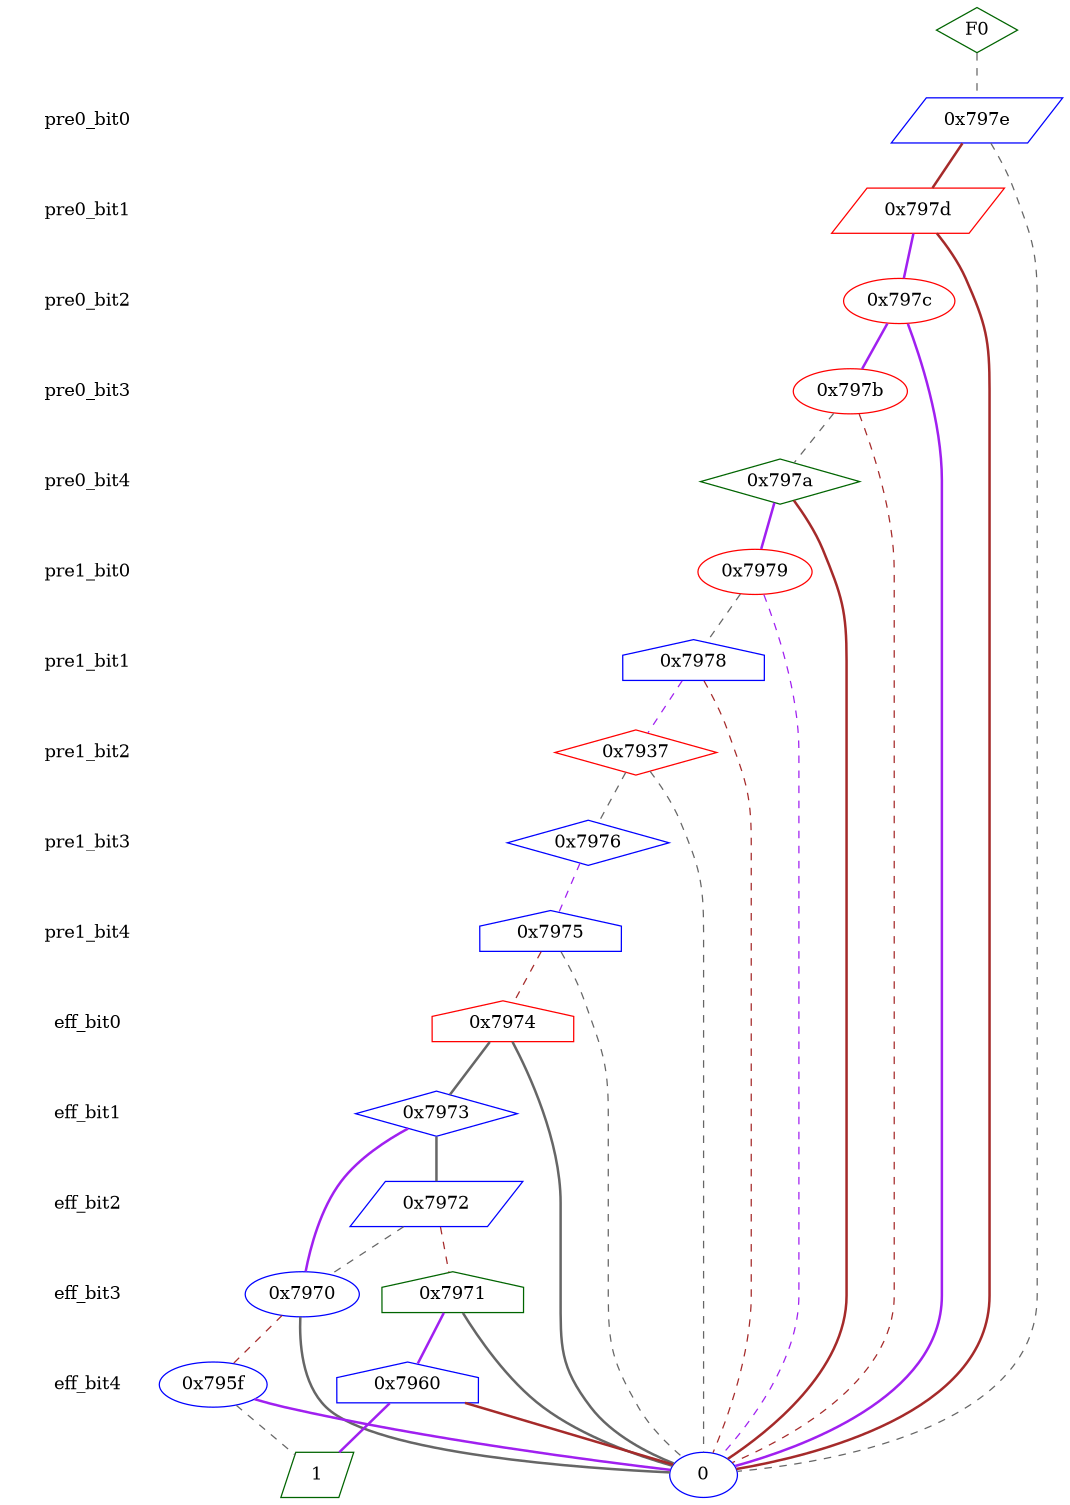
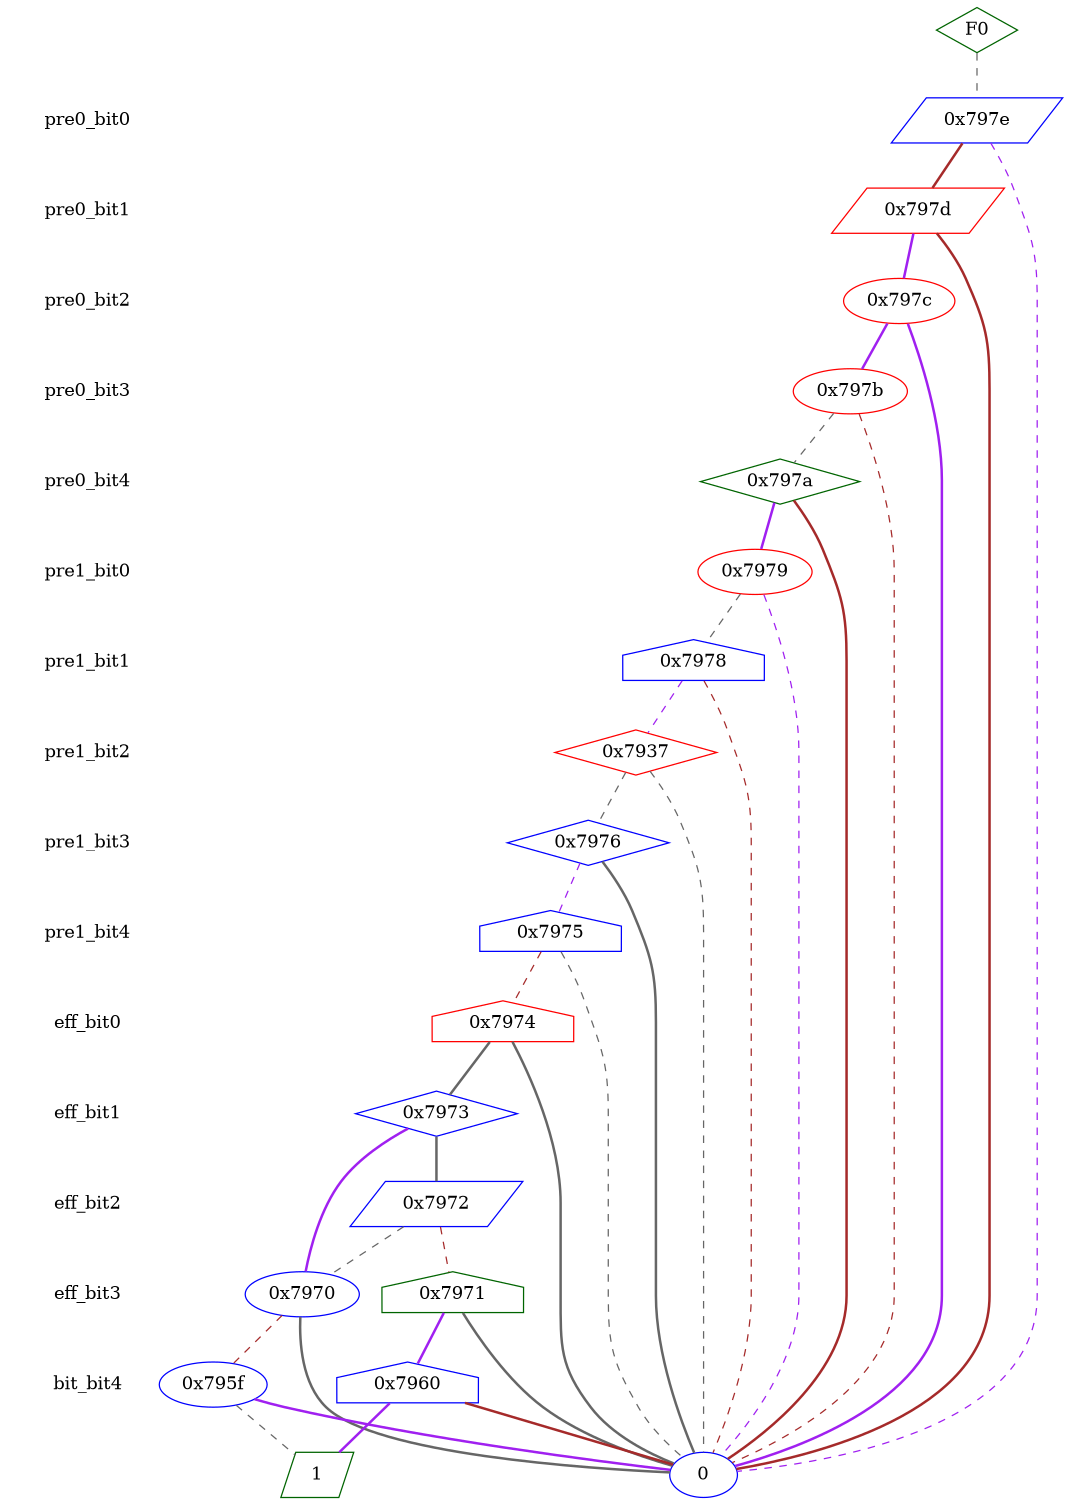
(1037, 904) -> (1037, 904)
none -> (656, 1154)
(88, 1385) -> (88, 1385)
